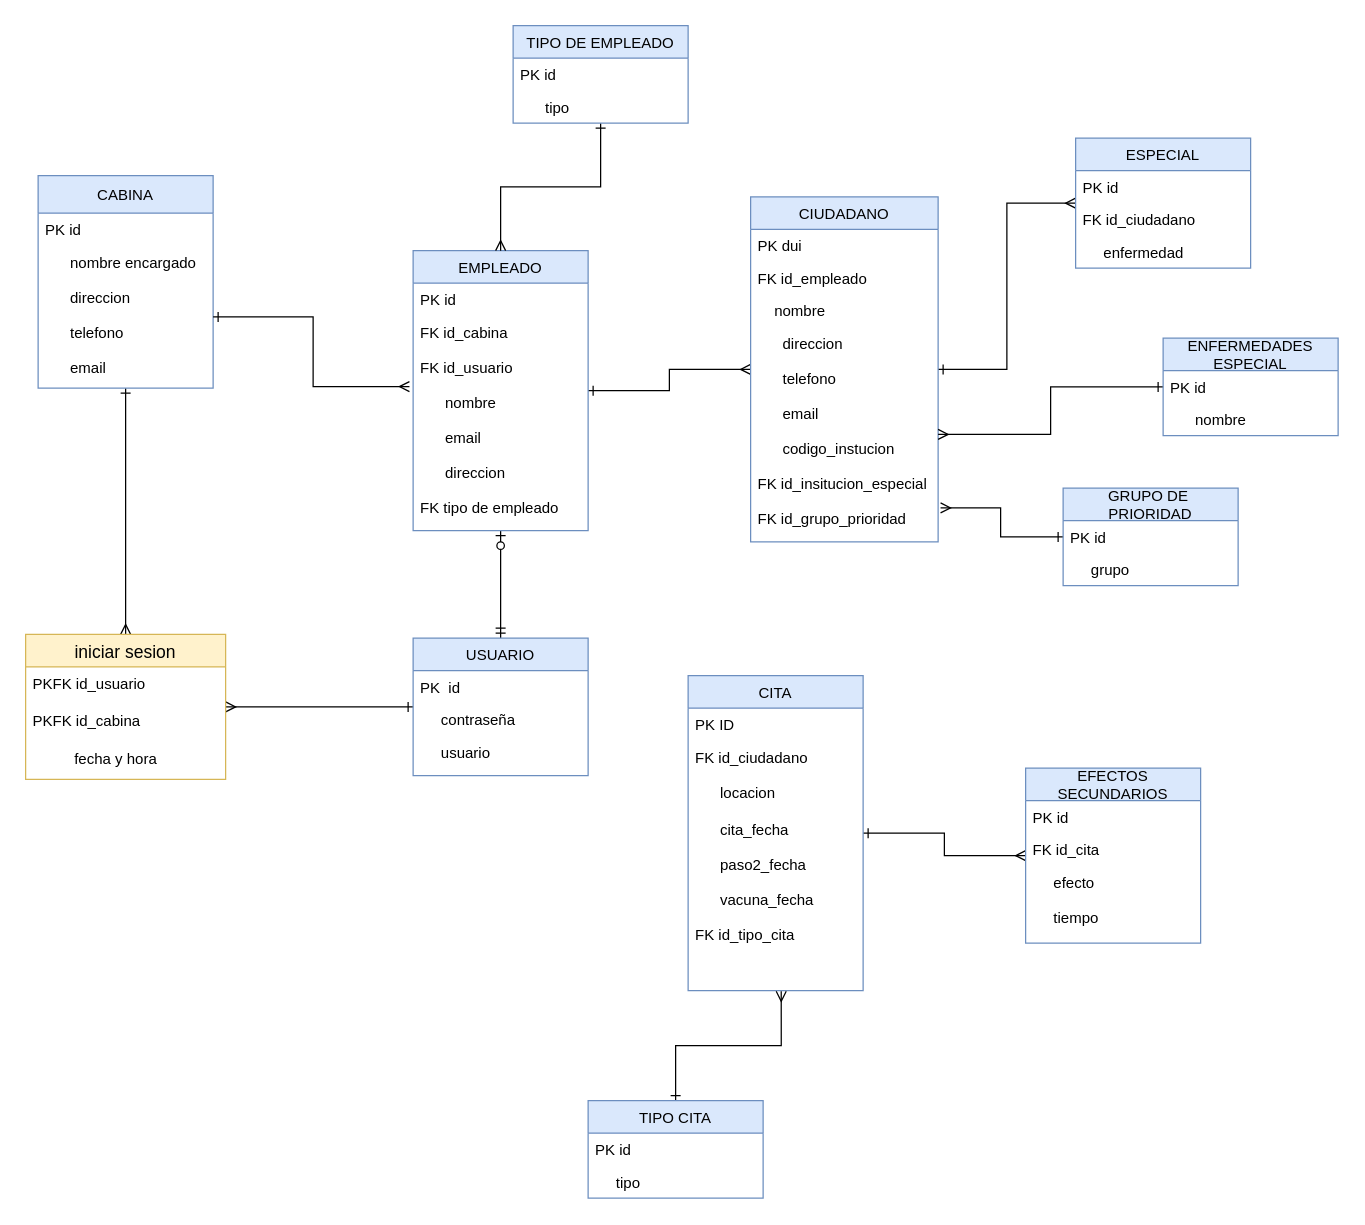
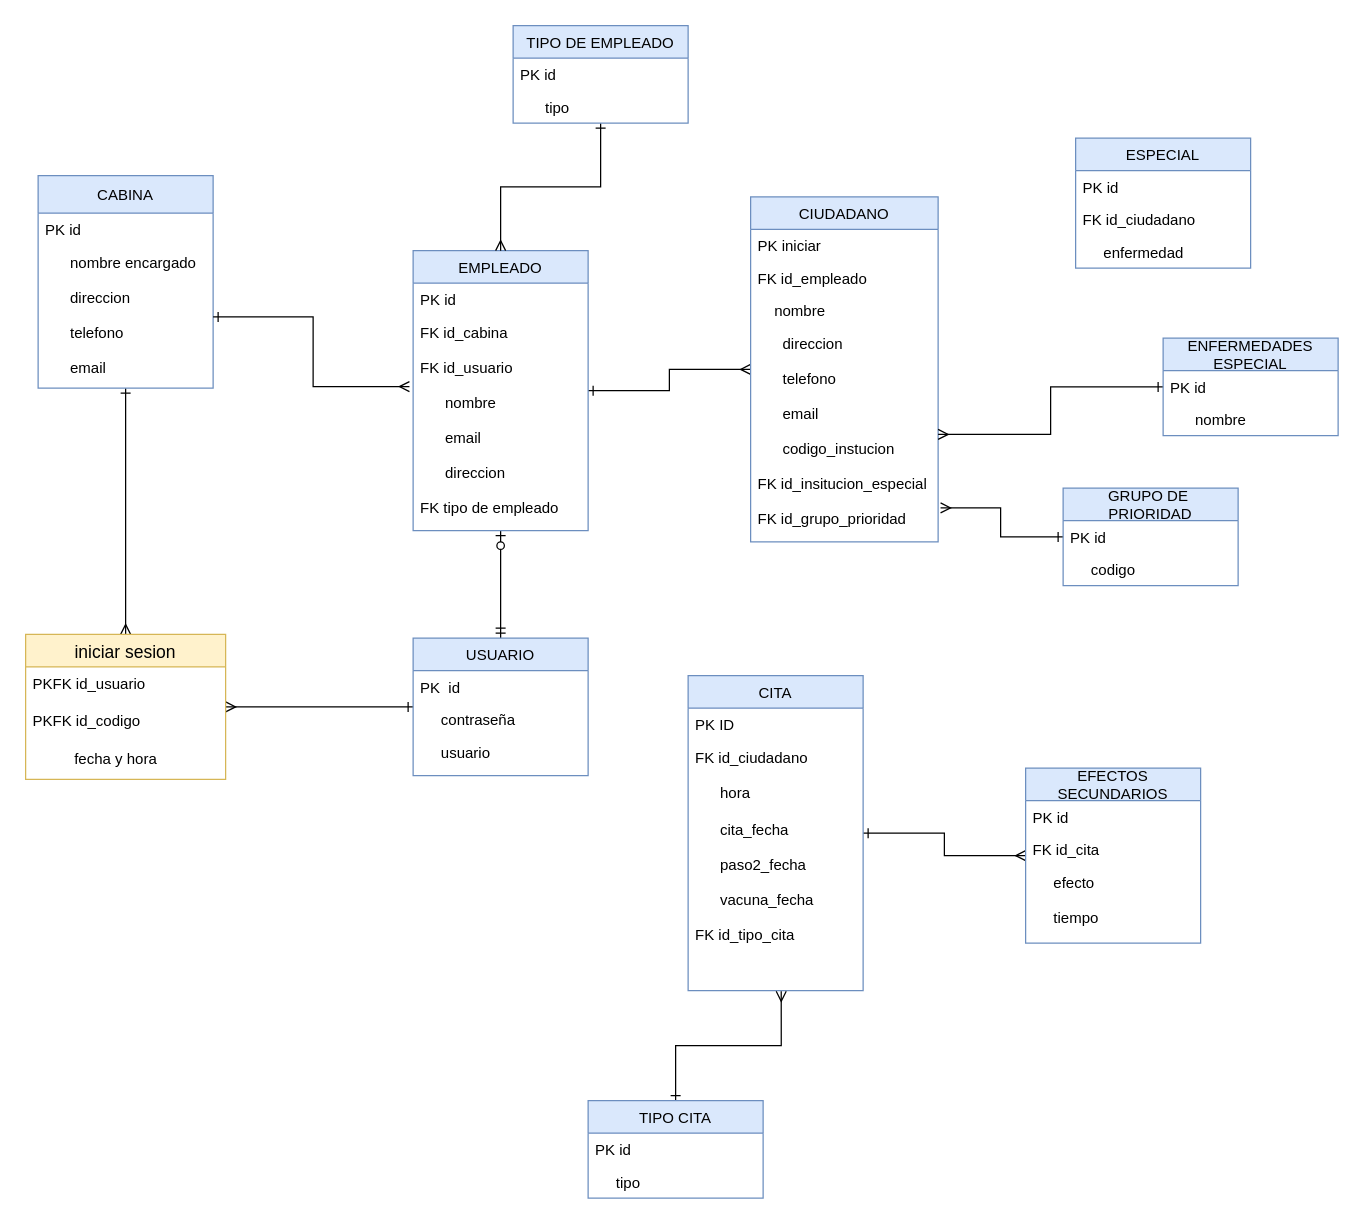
(779, 246) -> (792, 246)
(1007, 287) -> none
(1091, 570) -> (1093, 570)
(85, 721) -> (85, 721)
(752, 758) -> (752, 758)
